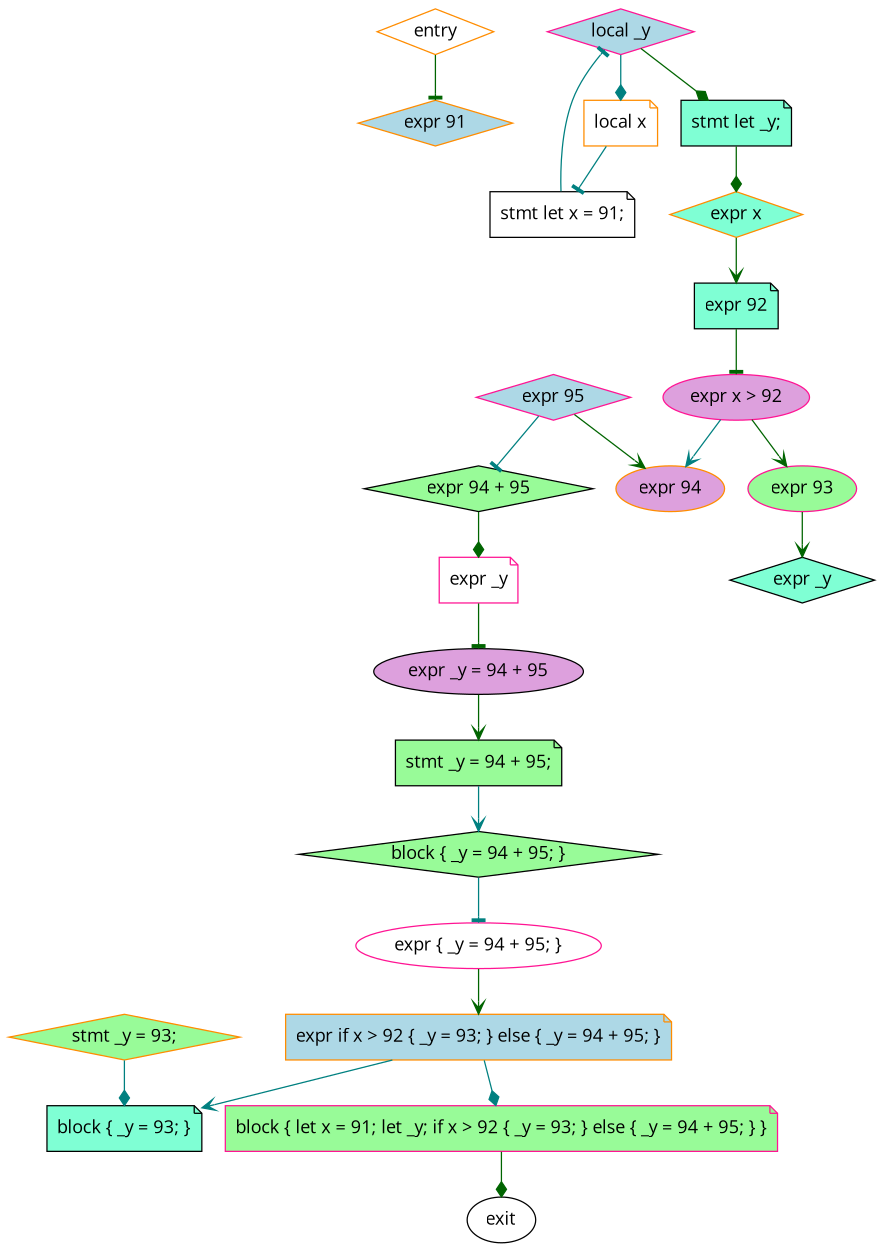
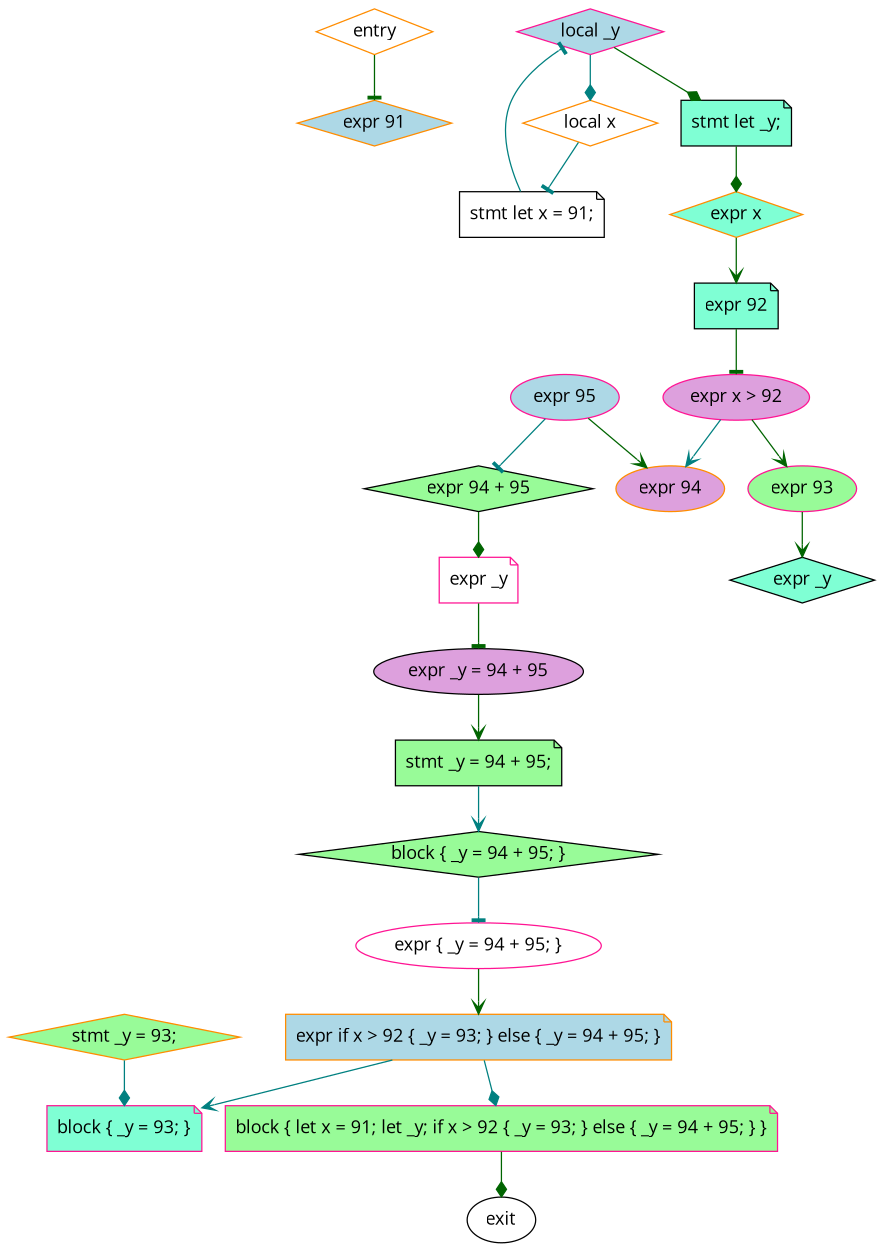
(621, 123) -> (590, 123)
(553, 397) -> (565, 397)
(124, 1129) -> (124, 1129)
